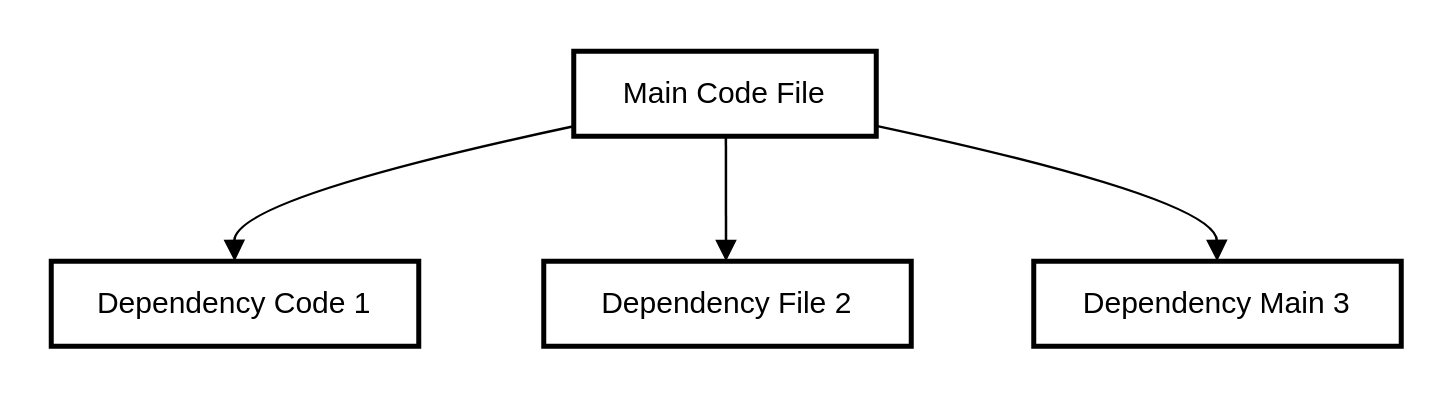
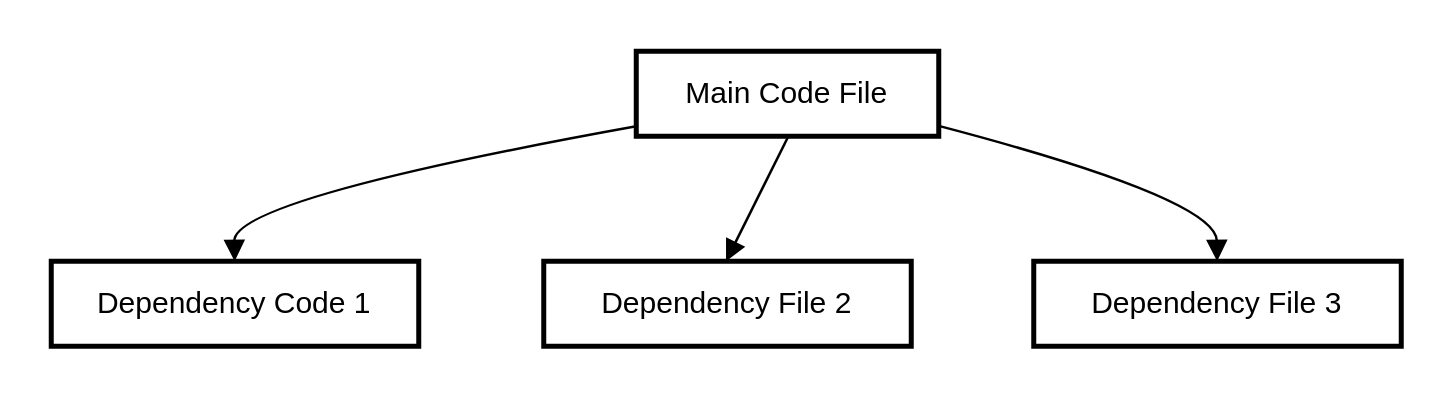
(725, 94) -> (788, 94)
(1218, 304) -> (1218, 304)
